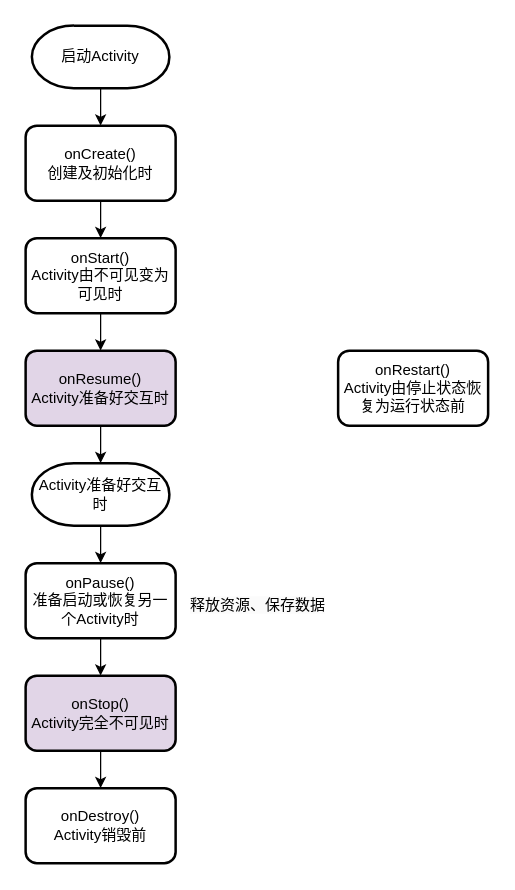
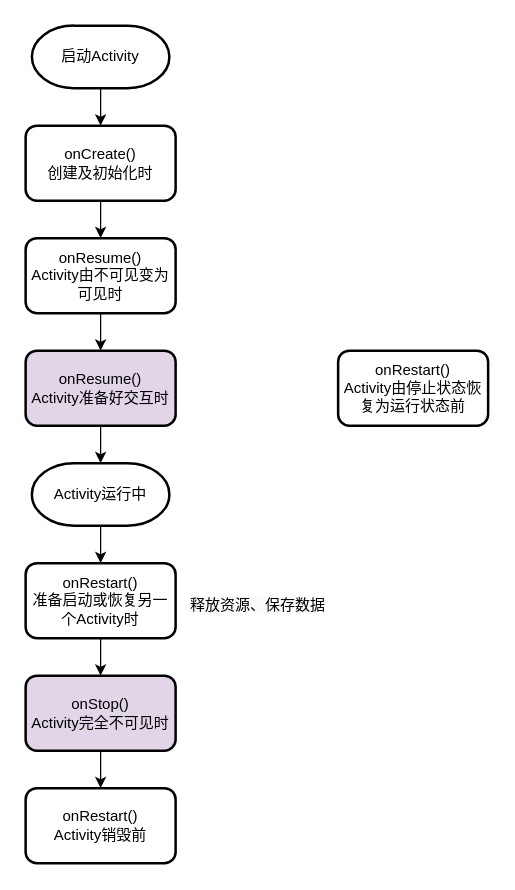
(101, 276) -> (101, 276)
(101, 494) -> (101, 494)
(101, 601) -> (101, 601)
(101, 826) -> (101, 826)
